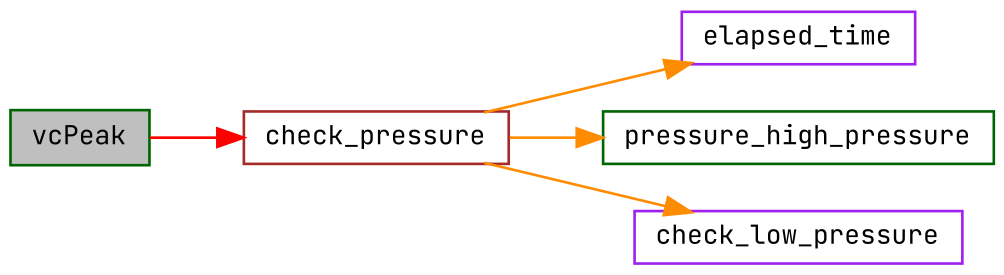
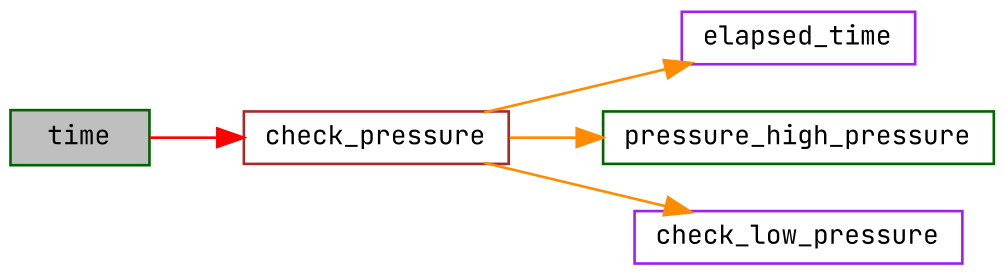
(80, 138) -> (80, 138)
